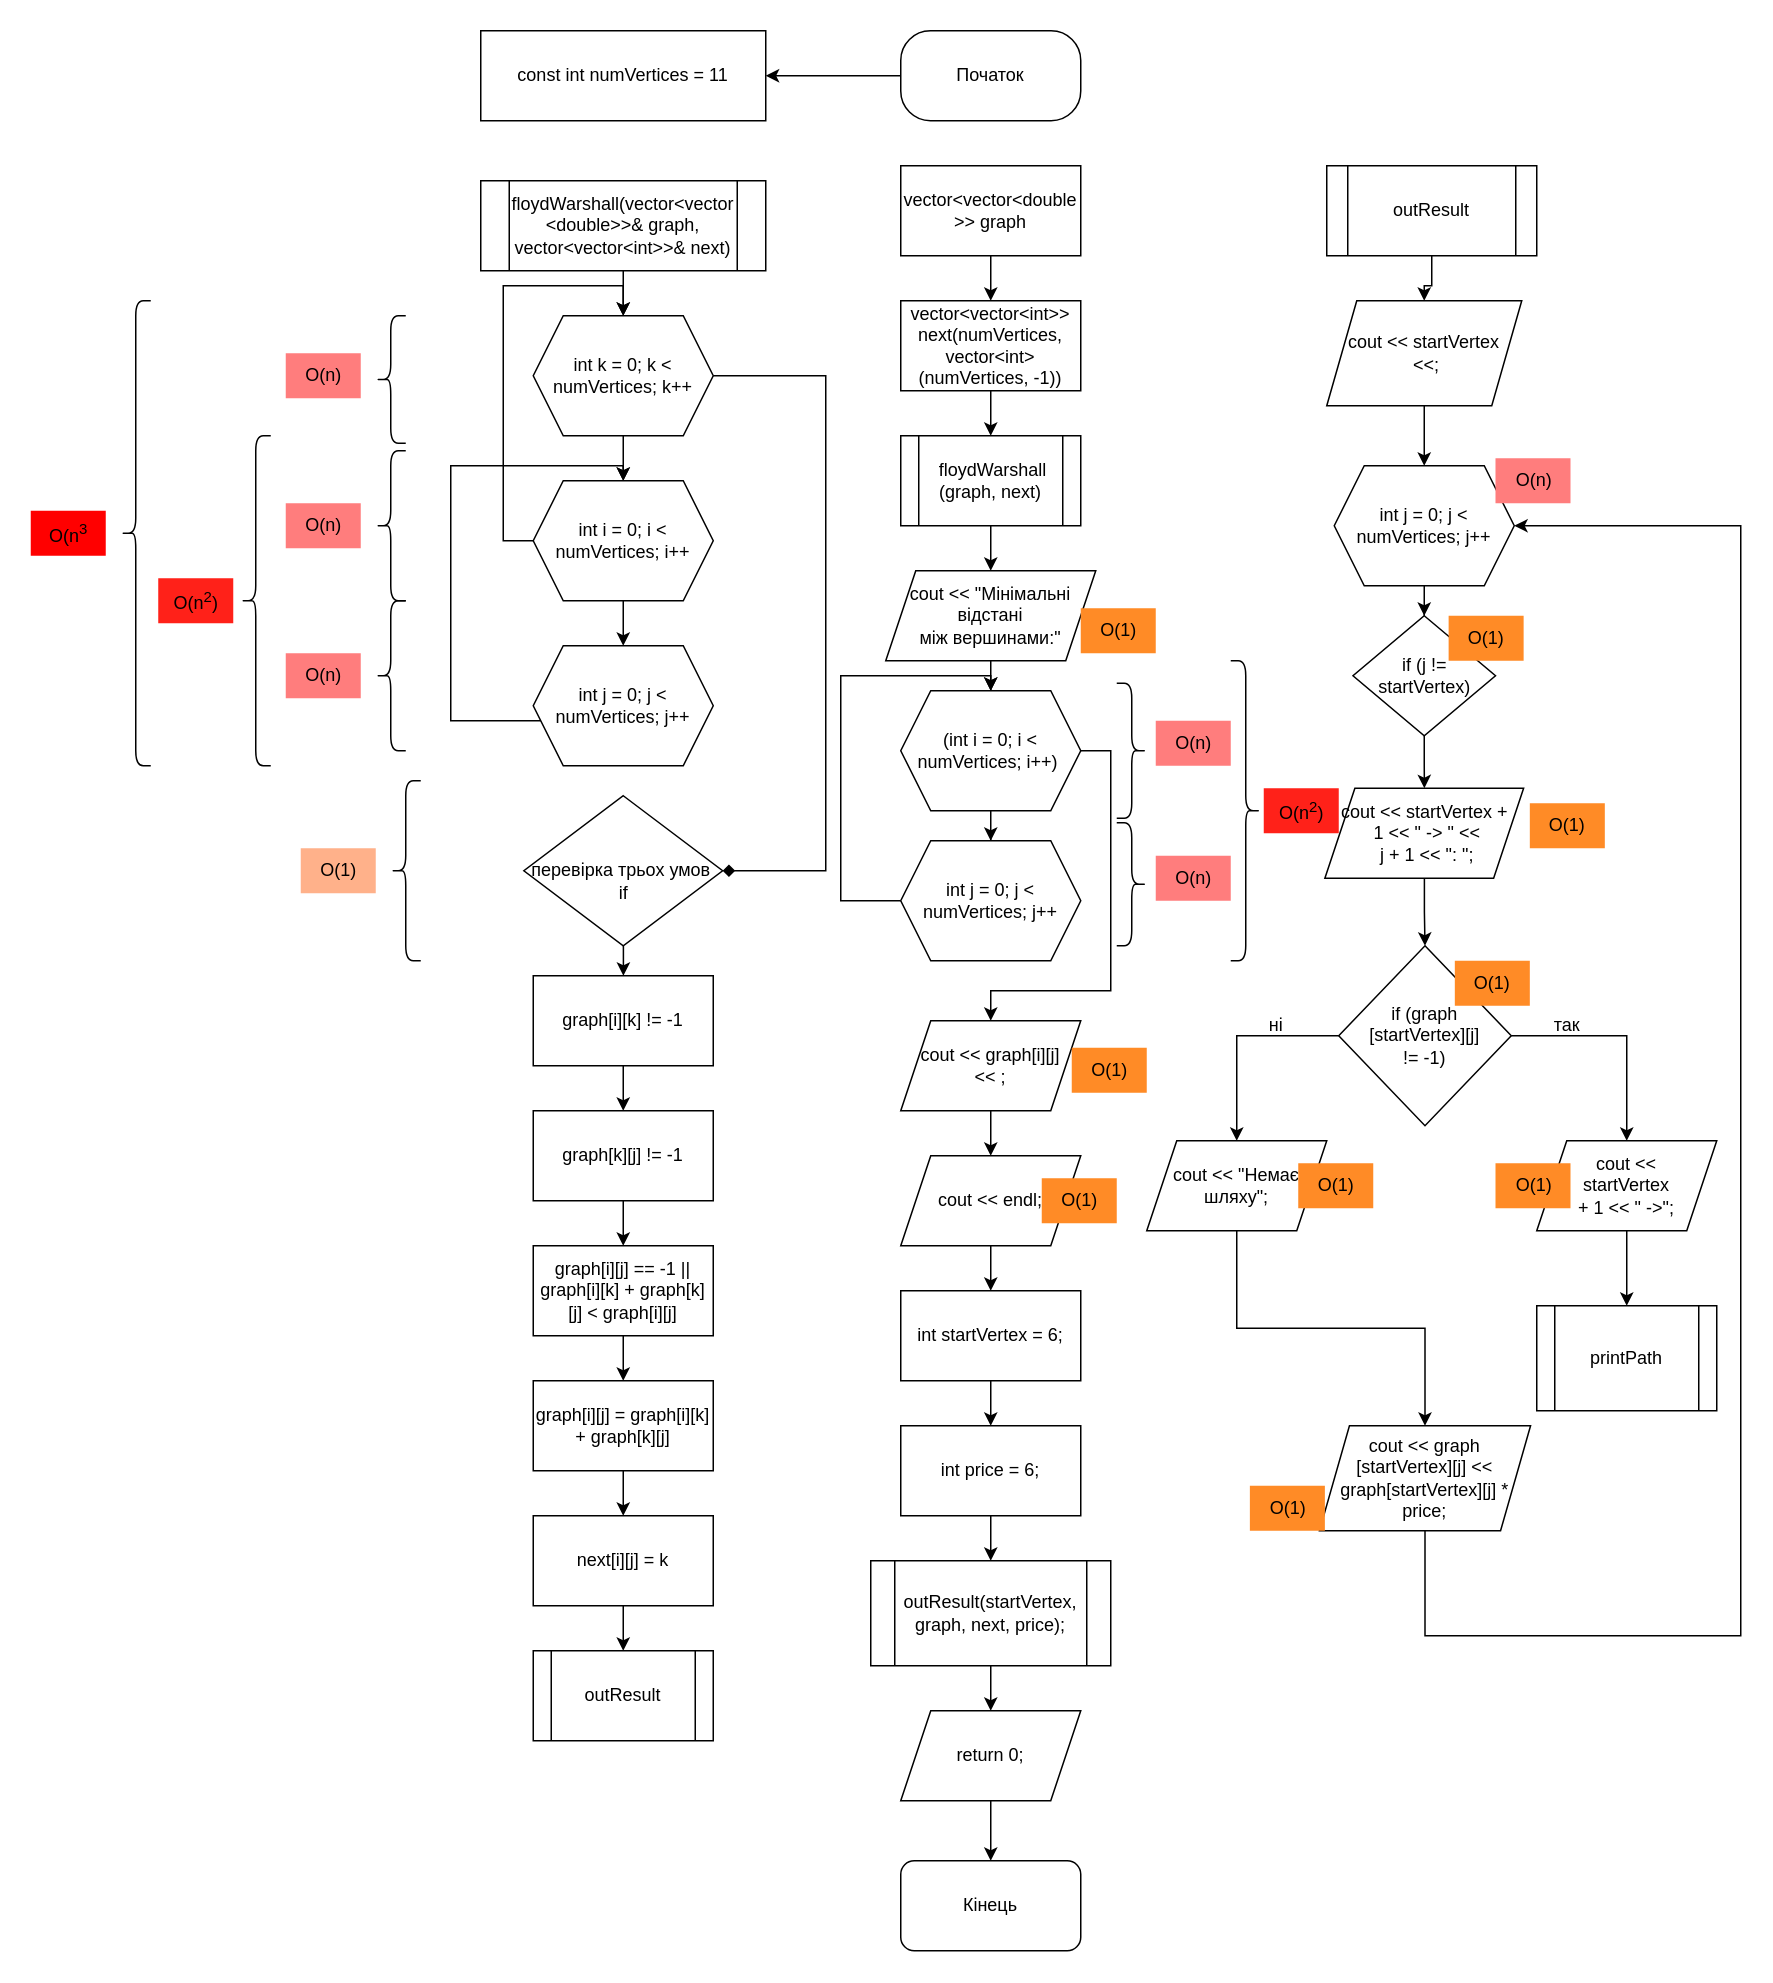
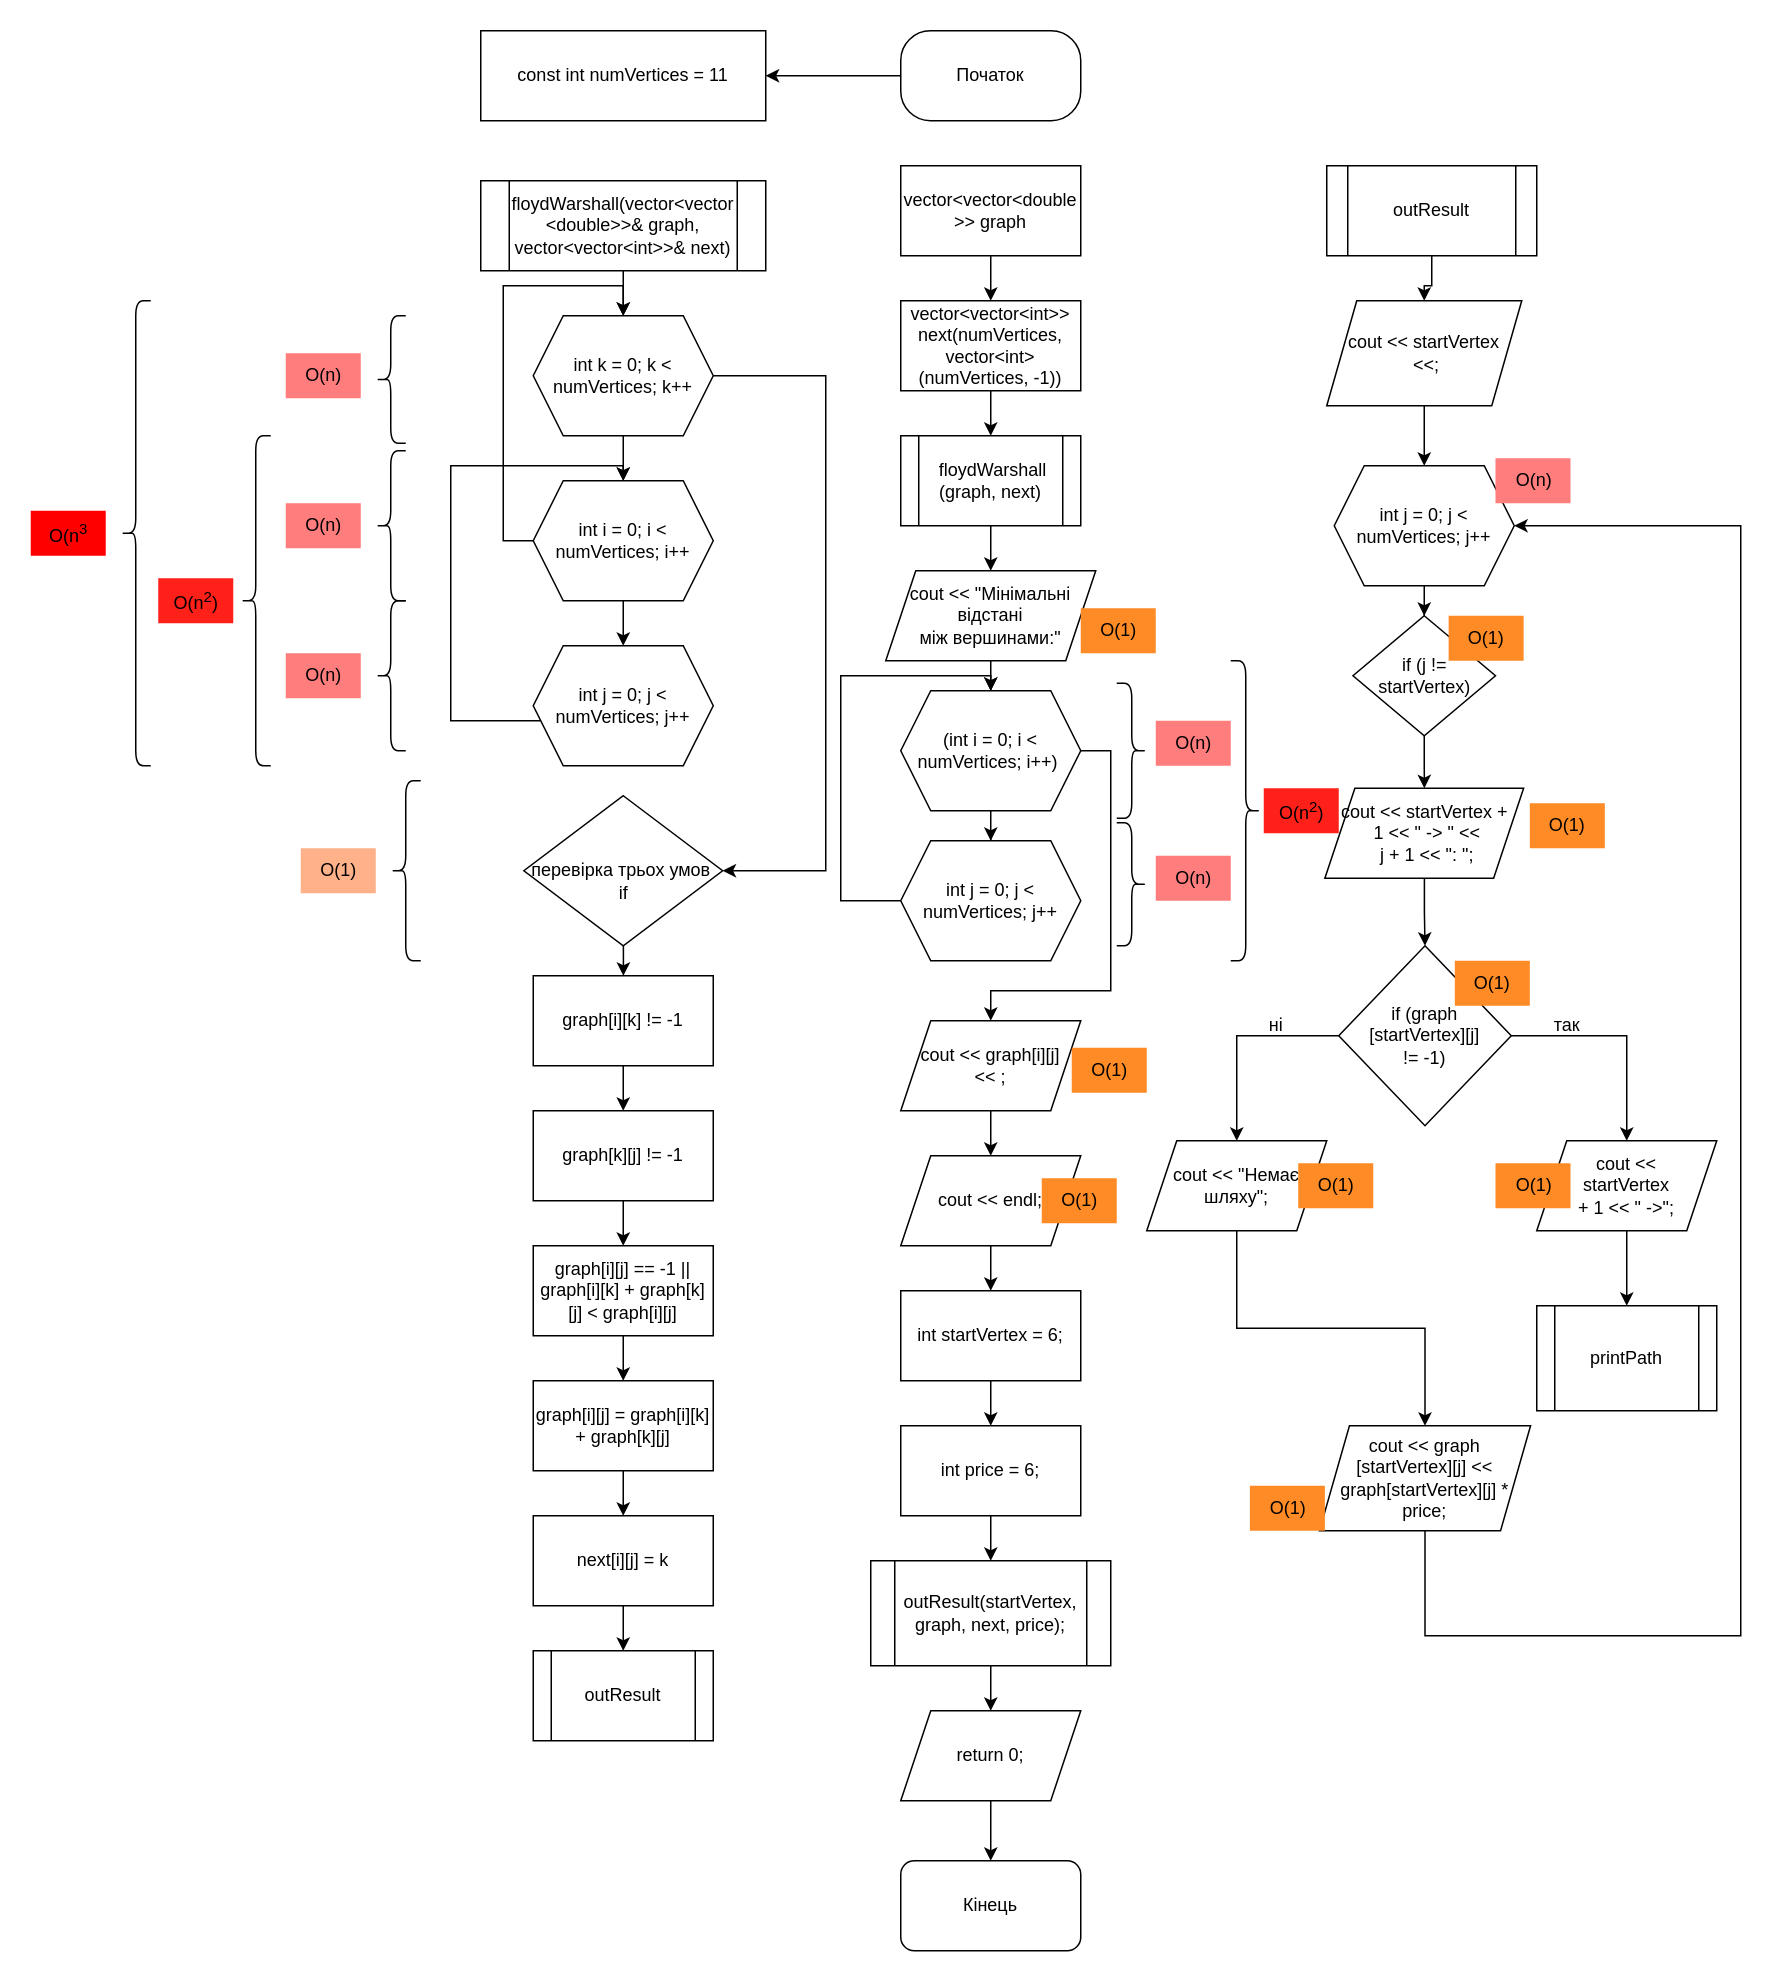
(735, 871) -> (734, 871)
